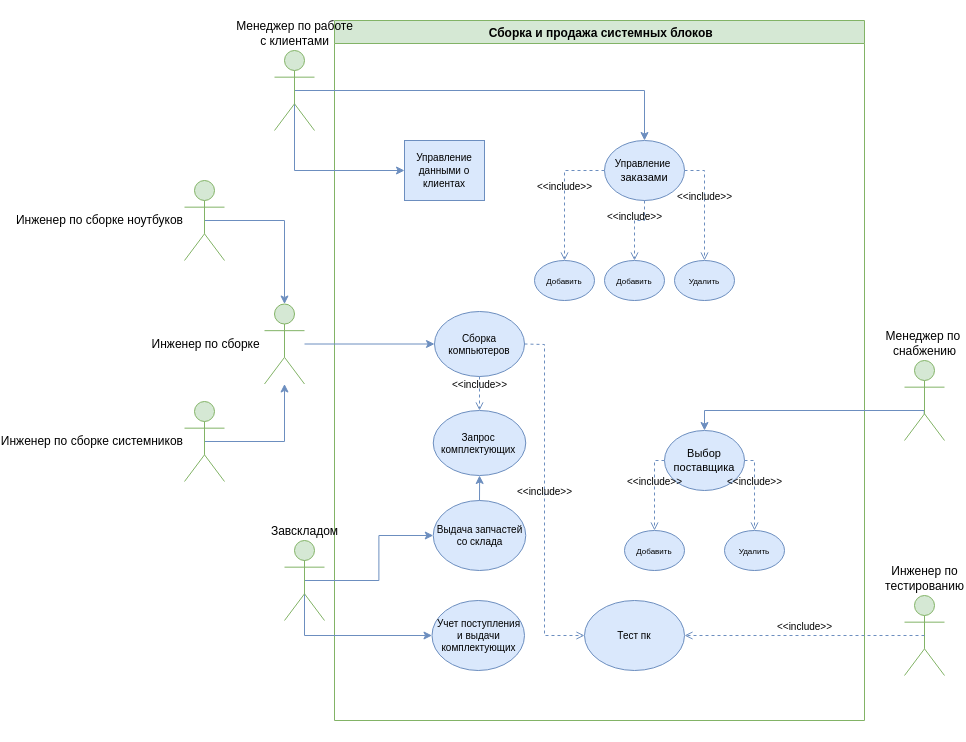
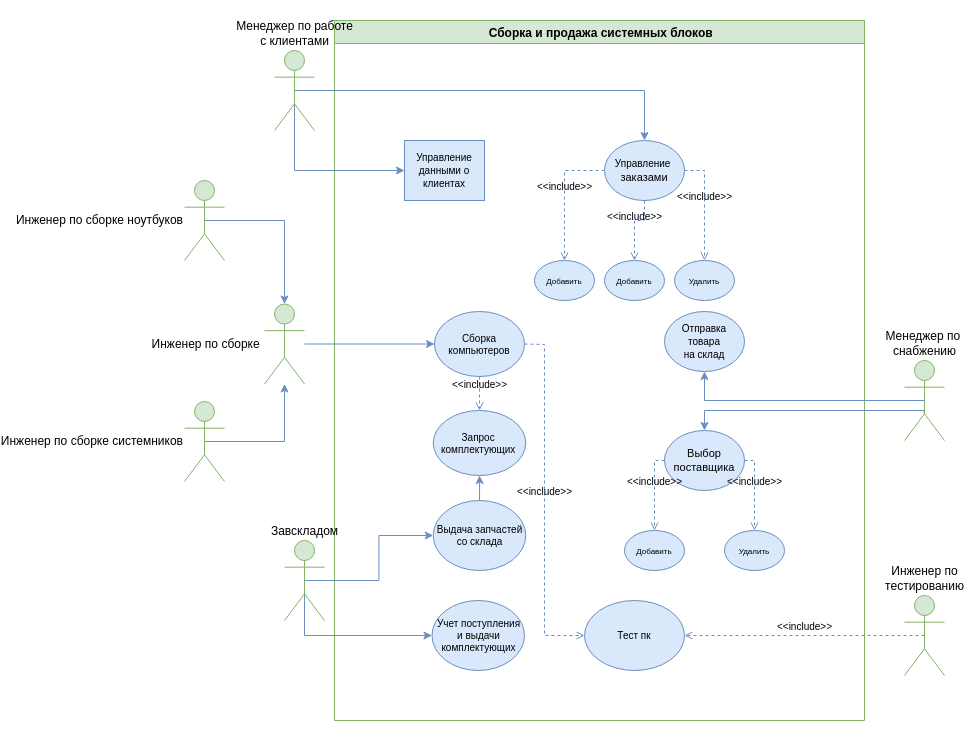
none -> (705, 342)
none -> (803, 401)
